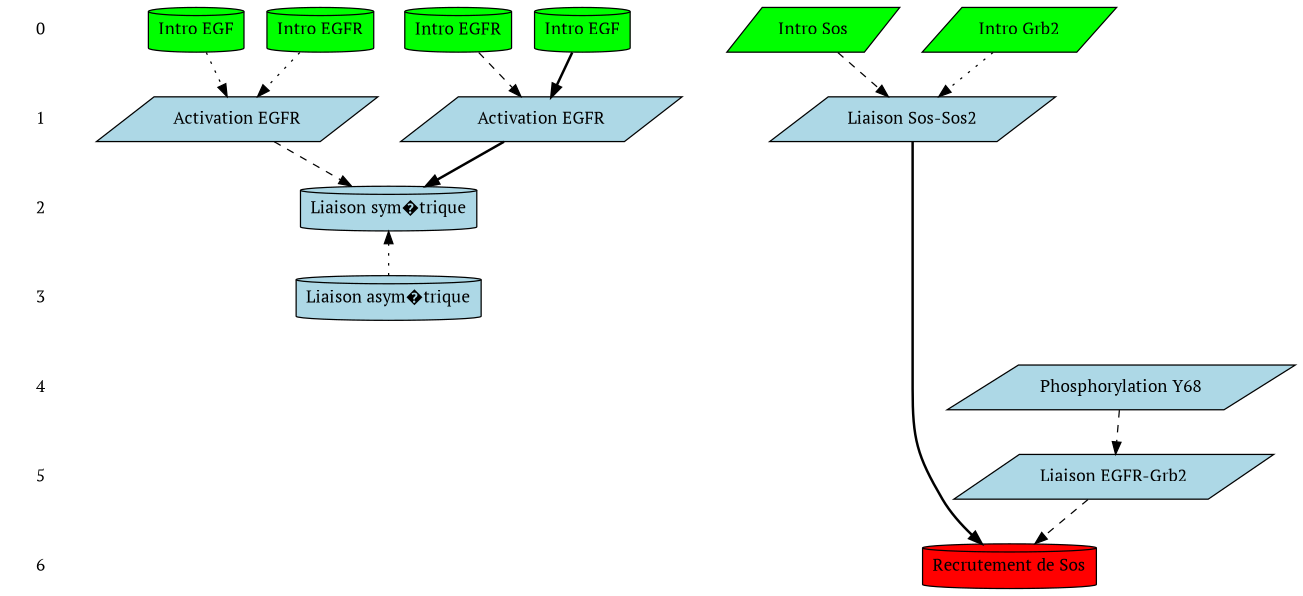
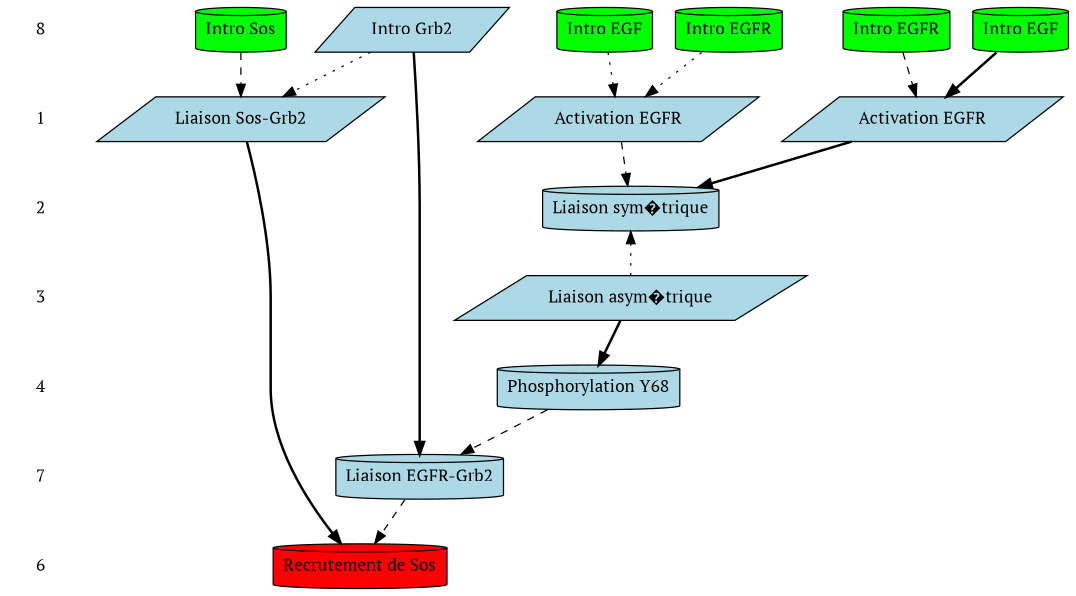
(41, 30) -> (41, 30)
(813, 30) -> (241, 30)
(1019, 30) -> (412, 30)
(913, 119) -> (241, 119)
none -> (420, 247)
(389, 298) -> (631, 298)
none -> (612, 337)
(1121, 387) -> (589, 387)
(41, 477) -> (41, 477)
(1114, 477) -> (420, 477)
